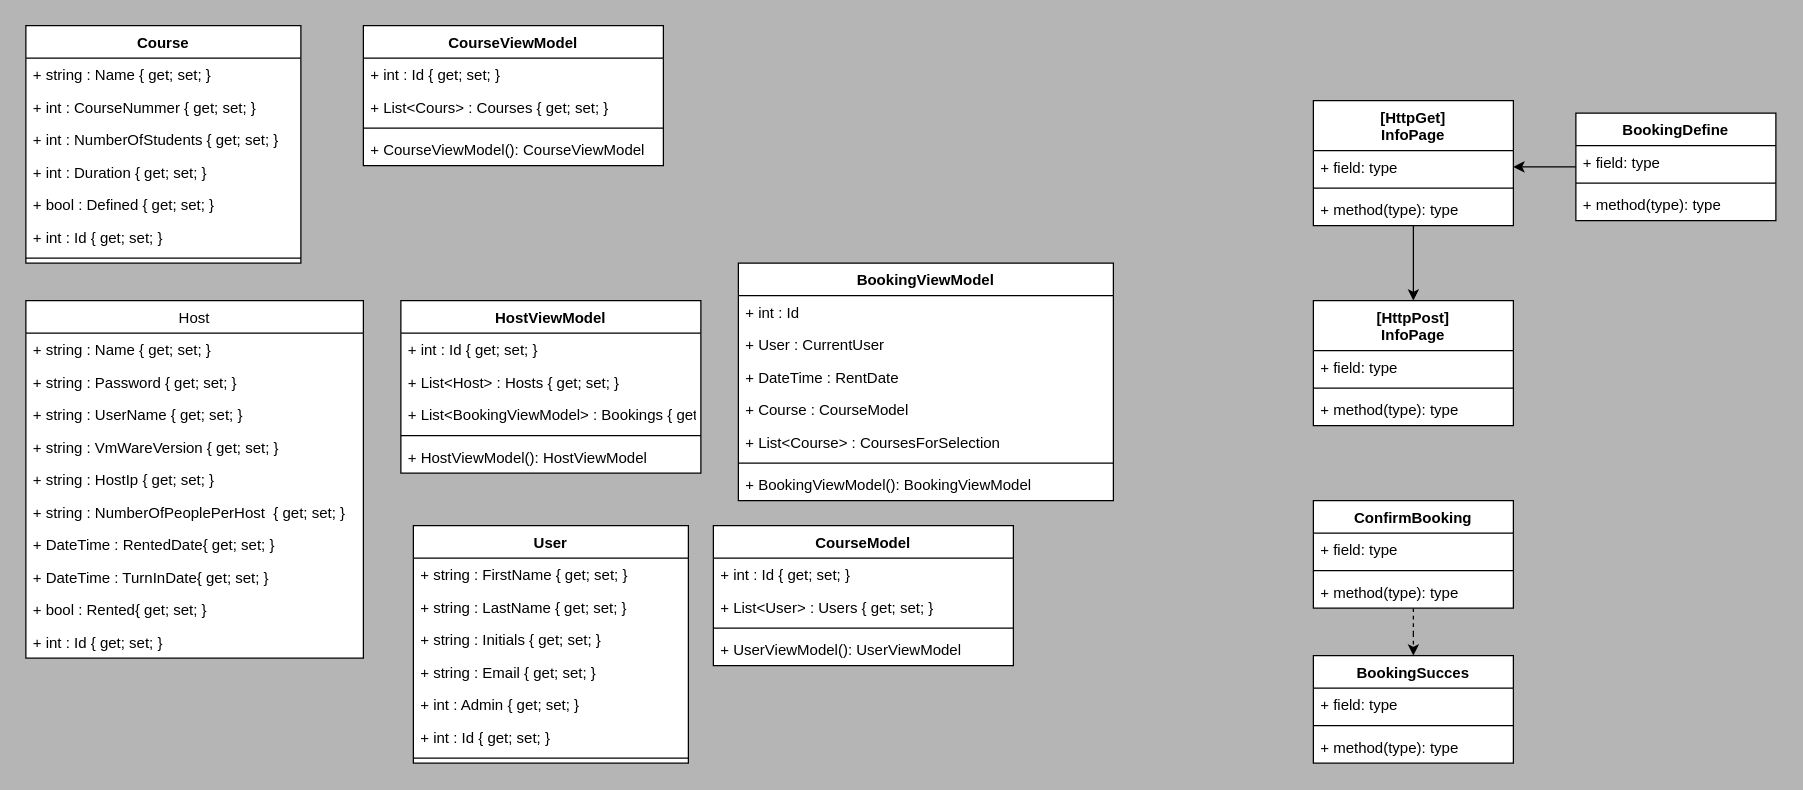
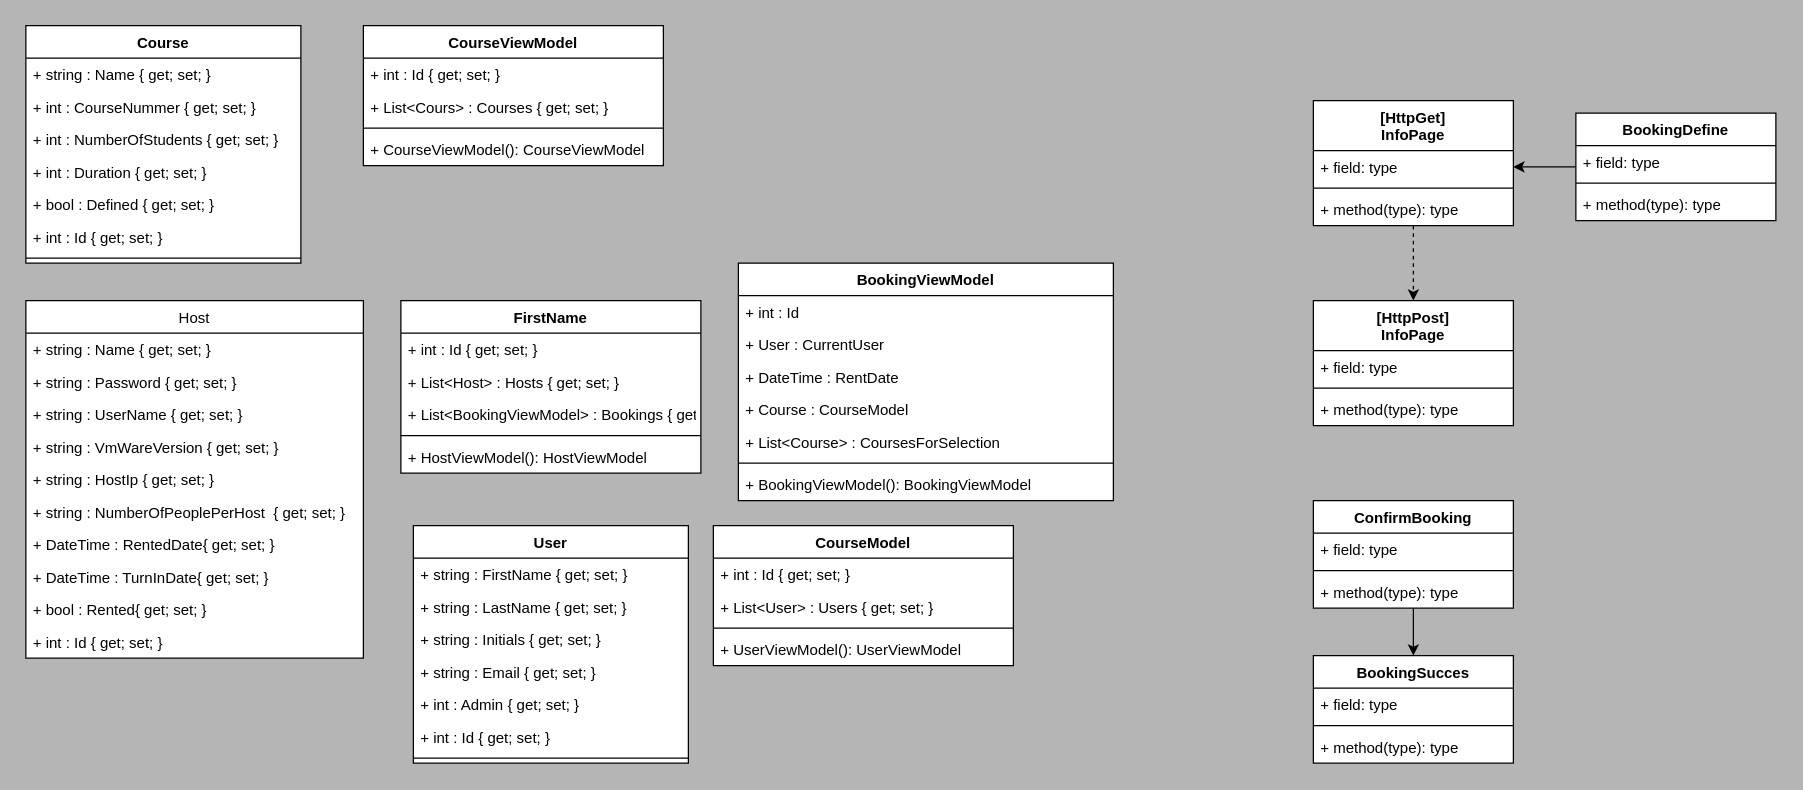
(1413, 260) -> (1413, 260)
(550, 318) -> (550, 318)
(1413, 631) -> (1413, 631)
